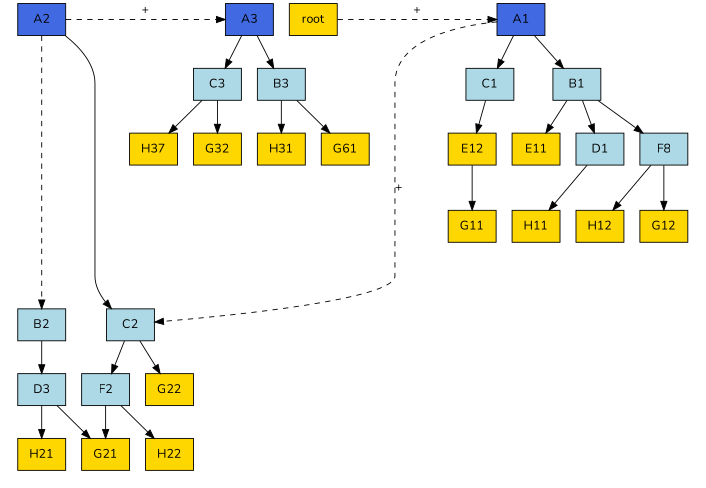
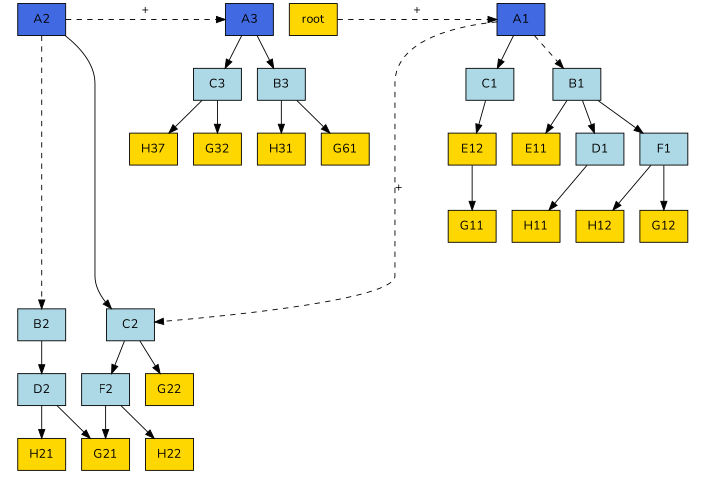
(546, 49) -> (546, 49)
(664, 149) -> (664, 149)
(42, 390) -> (42, 390)
